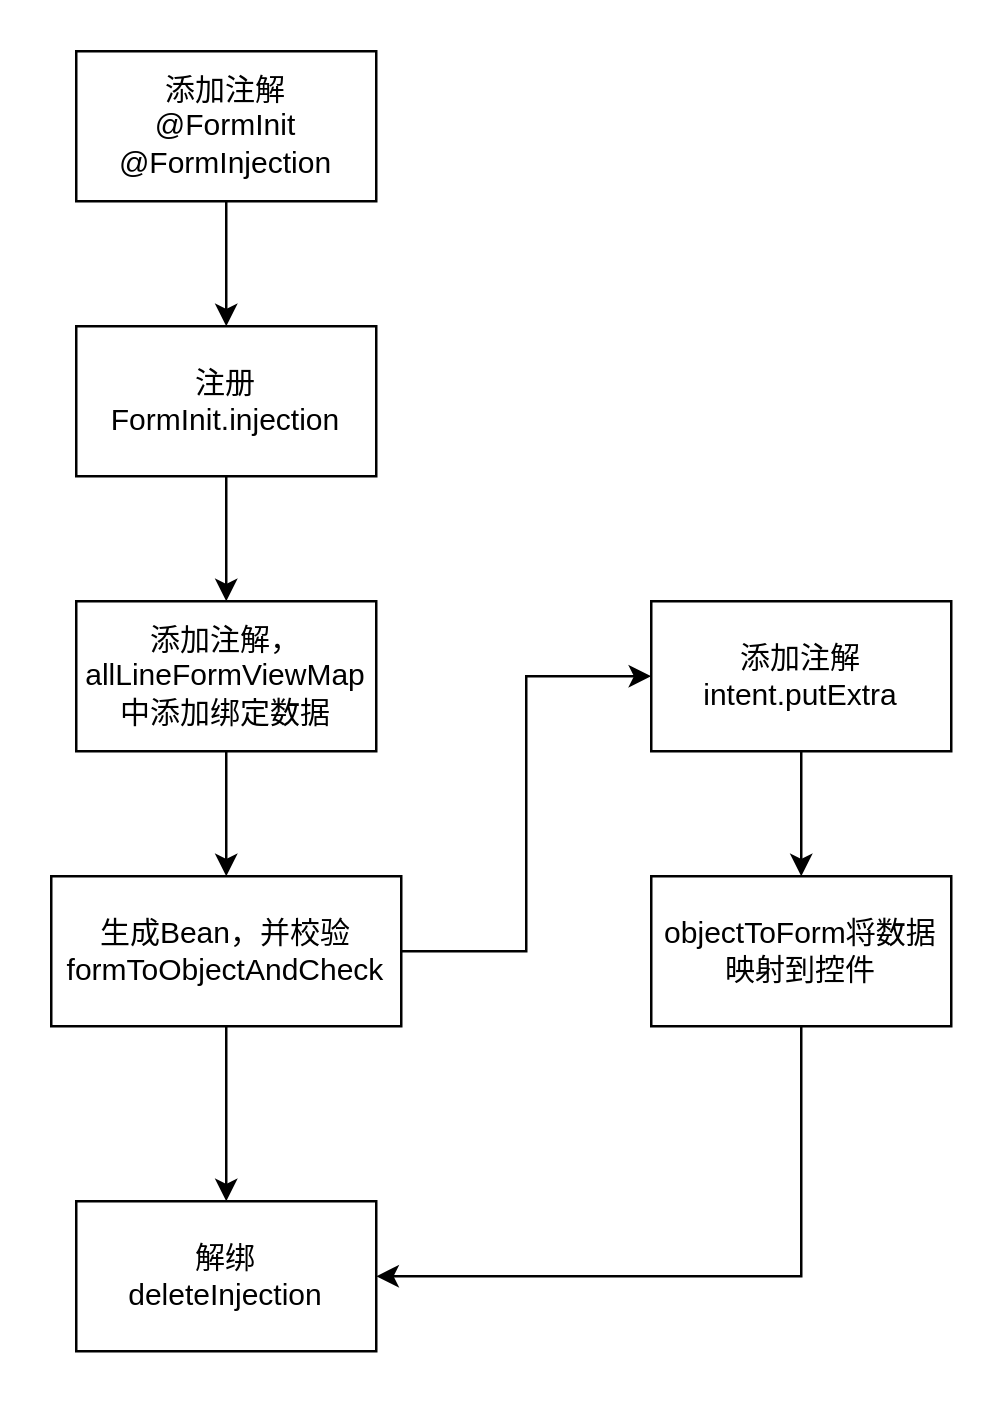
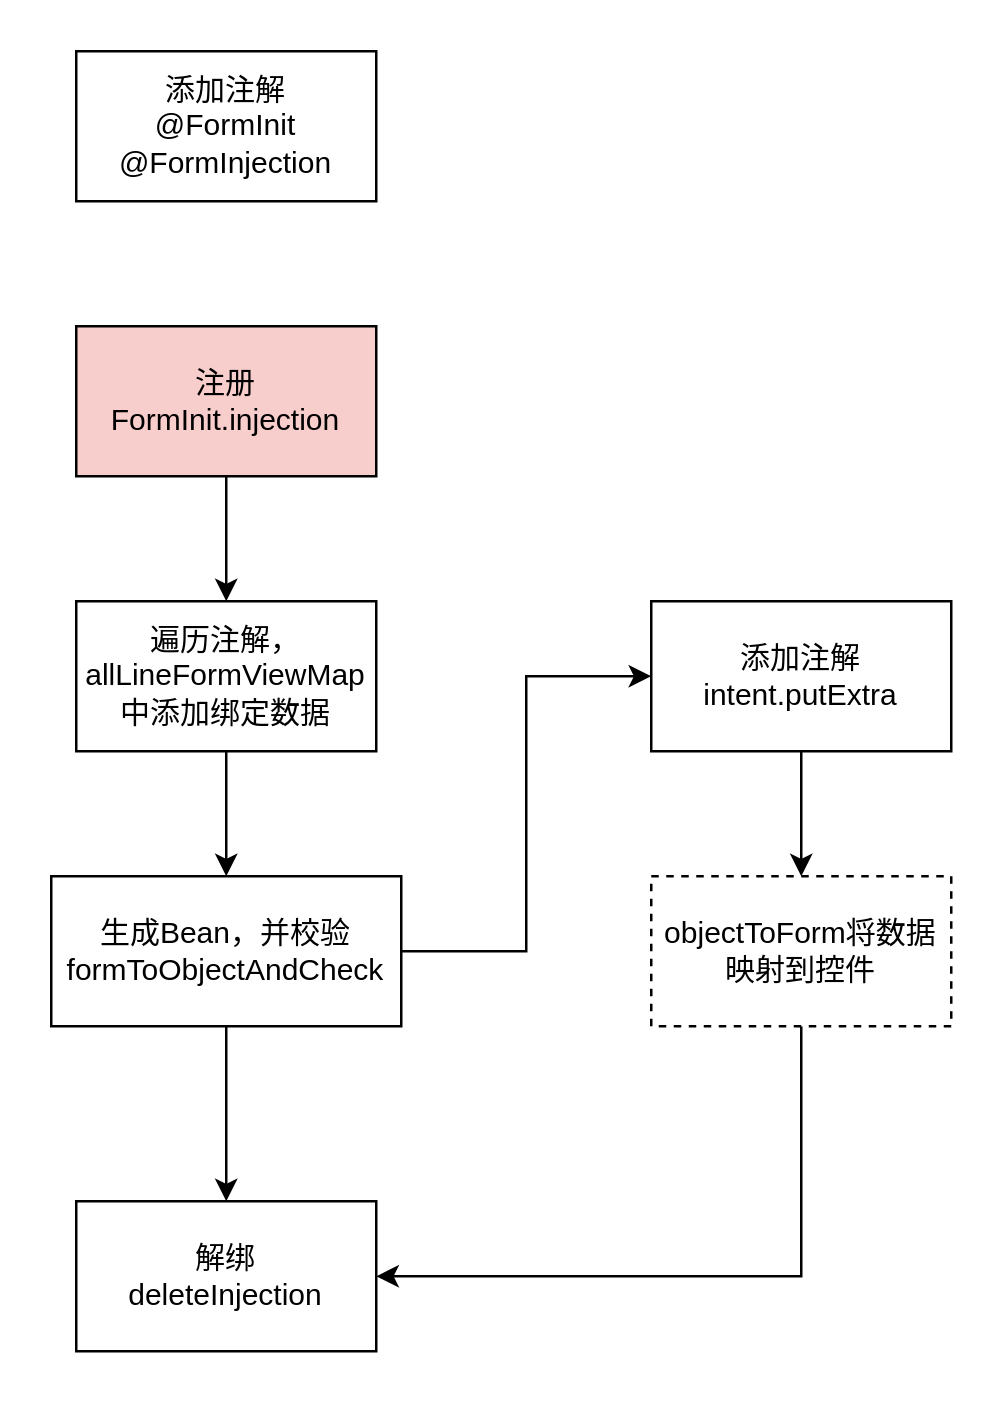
(226, 255) -> none
(226, 401) -> (226, 401)
(226, 676) -> (226, 676)
(801, 951) -> (801, 951)
